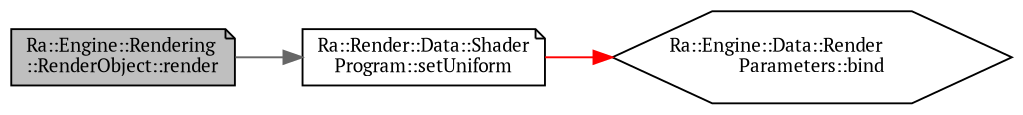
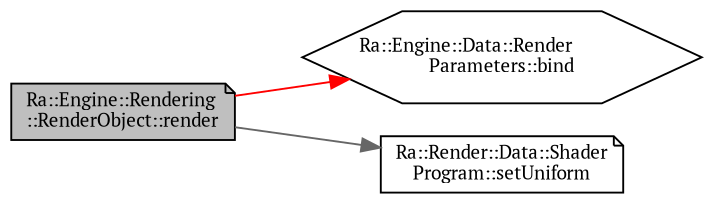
(569, 57) -> (283, 89)
